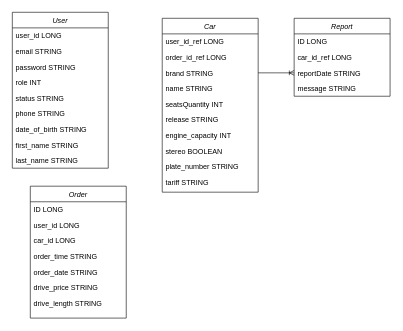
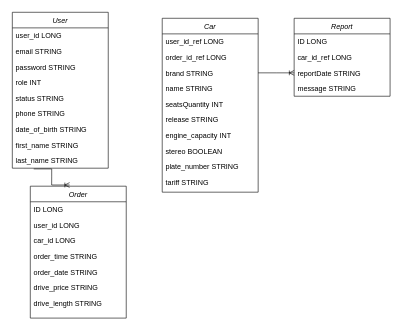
none -> (52, 178)
